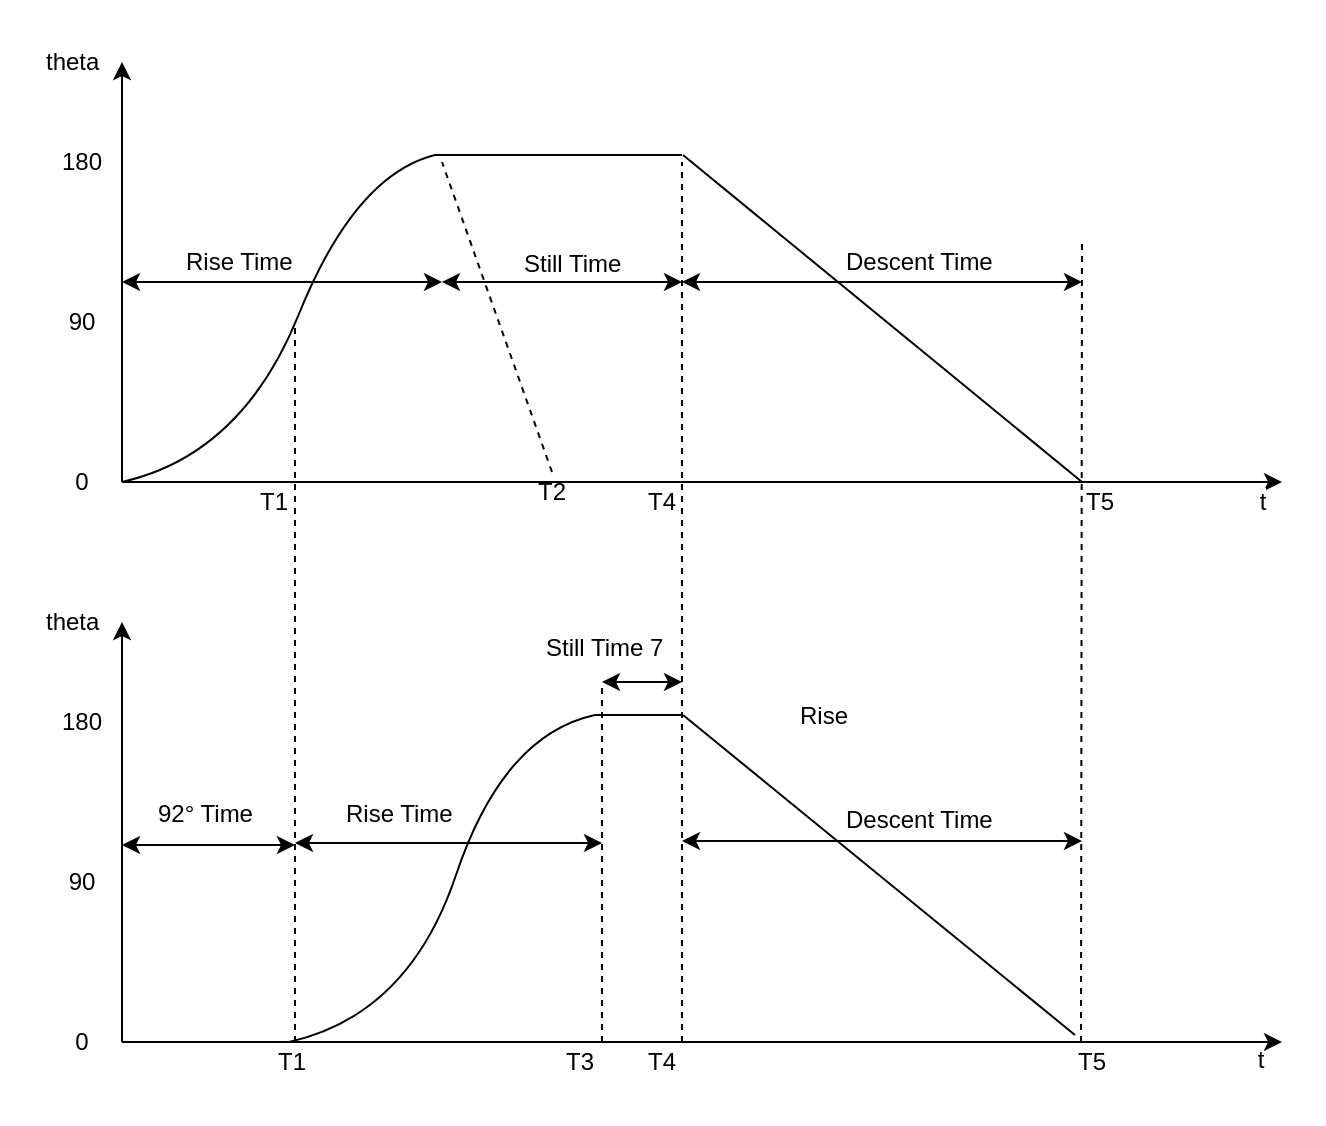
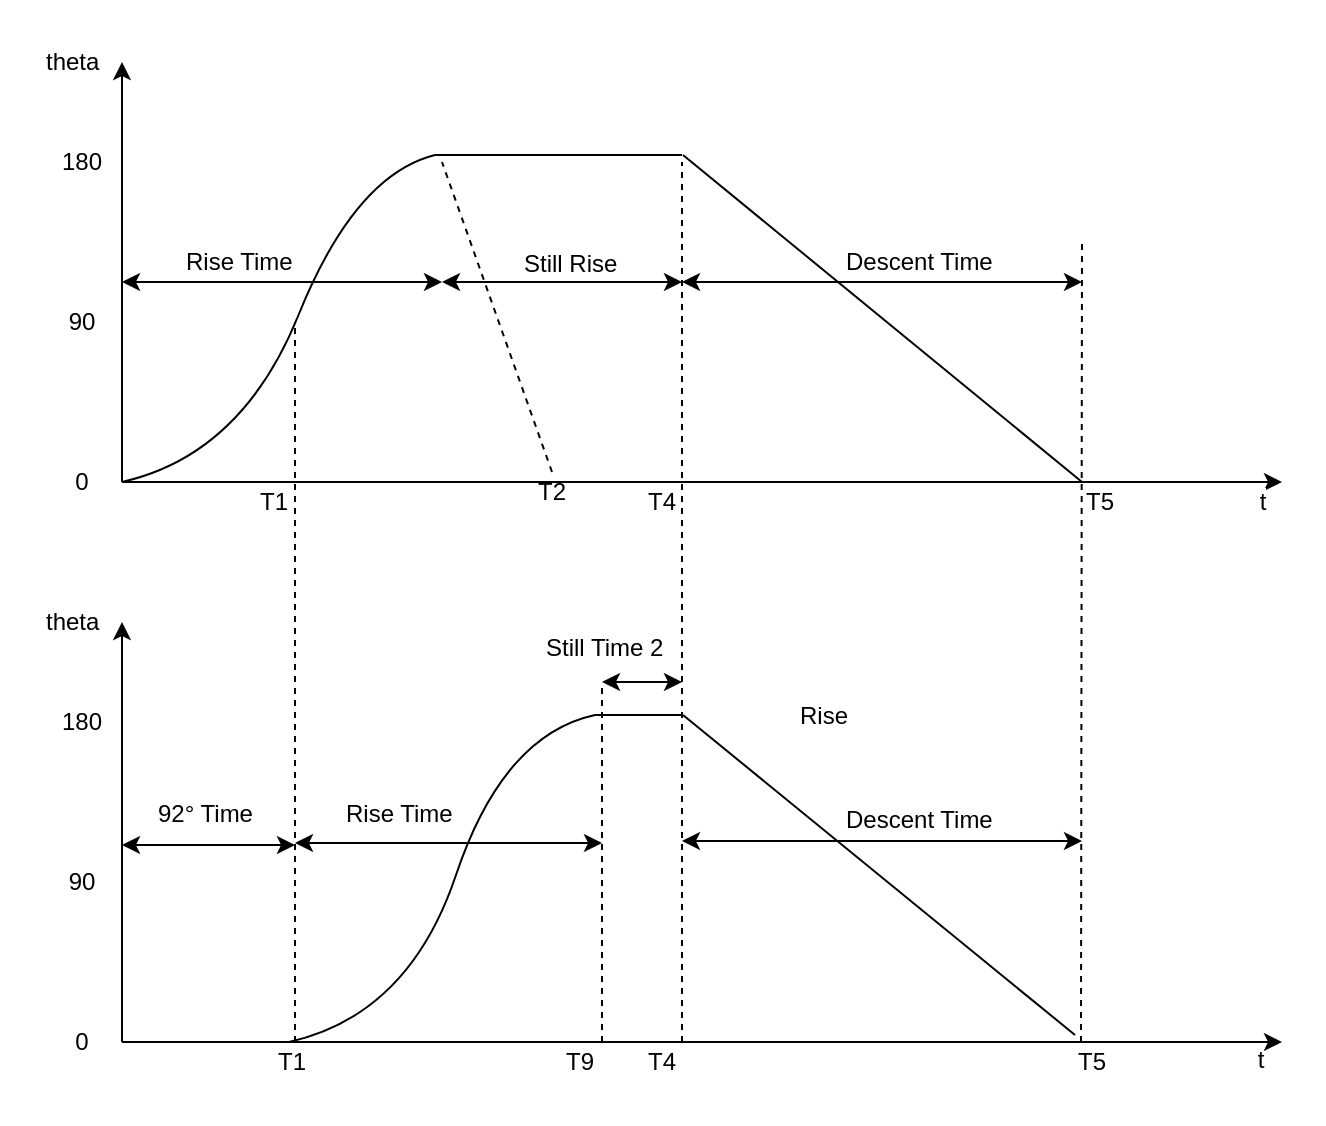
(577, 265) -> (577, 265)
(609, 649) -> (609, 649)
(580, 1063) -> (580, 1063)
